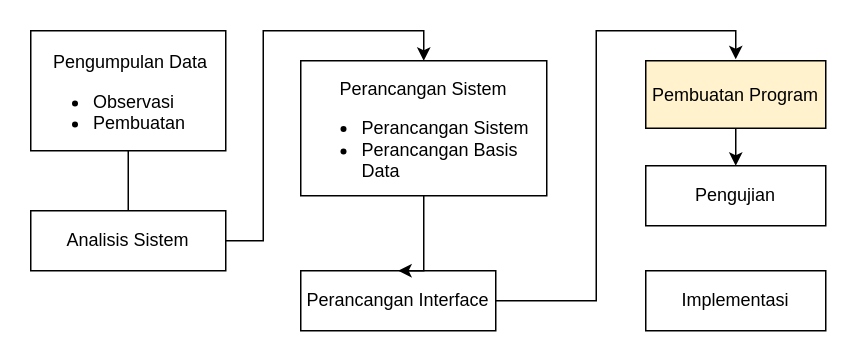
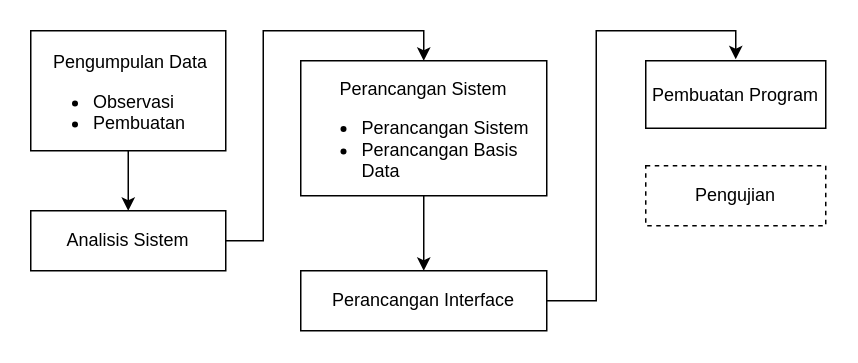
(736, 95) -> (736, 95)
(736, 152) -> none
(736, 196) -> (736, 196)
(128, 203) -> (128, 199)
(398, 301) -> (424, 301)
(736, 301) -> none
